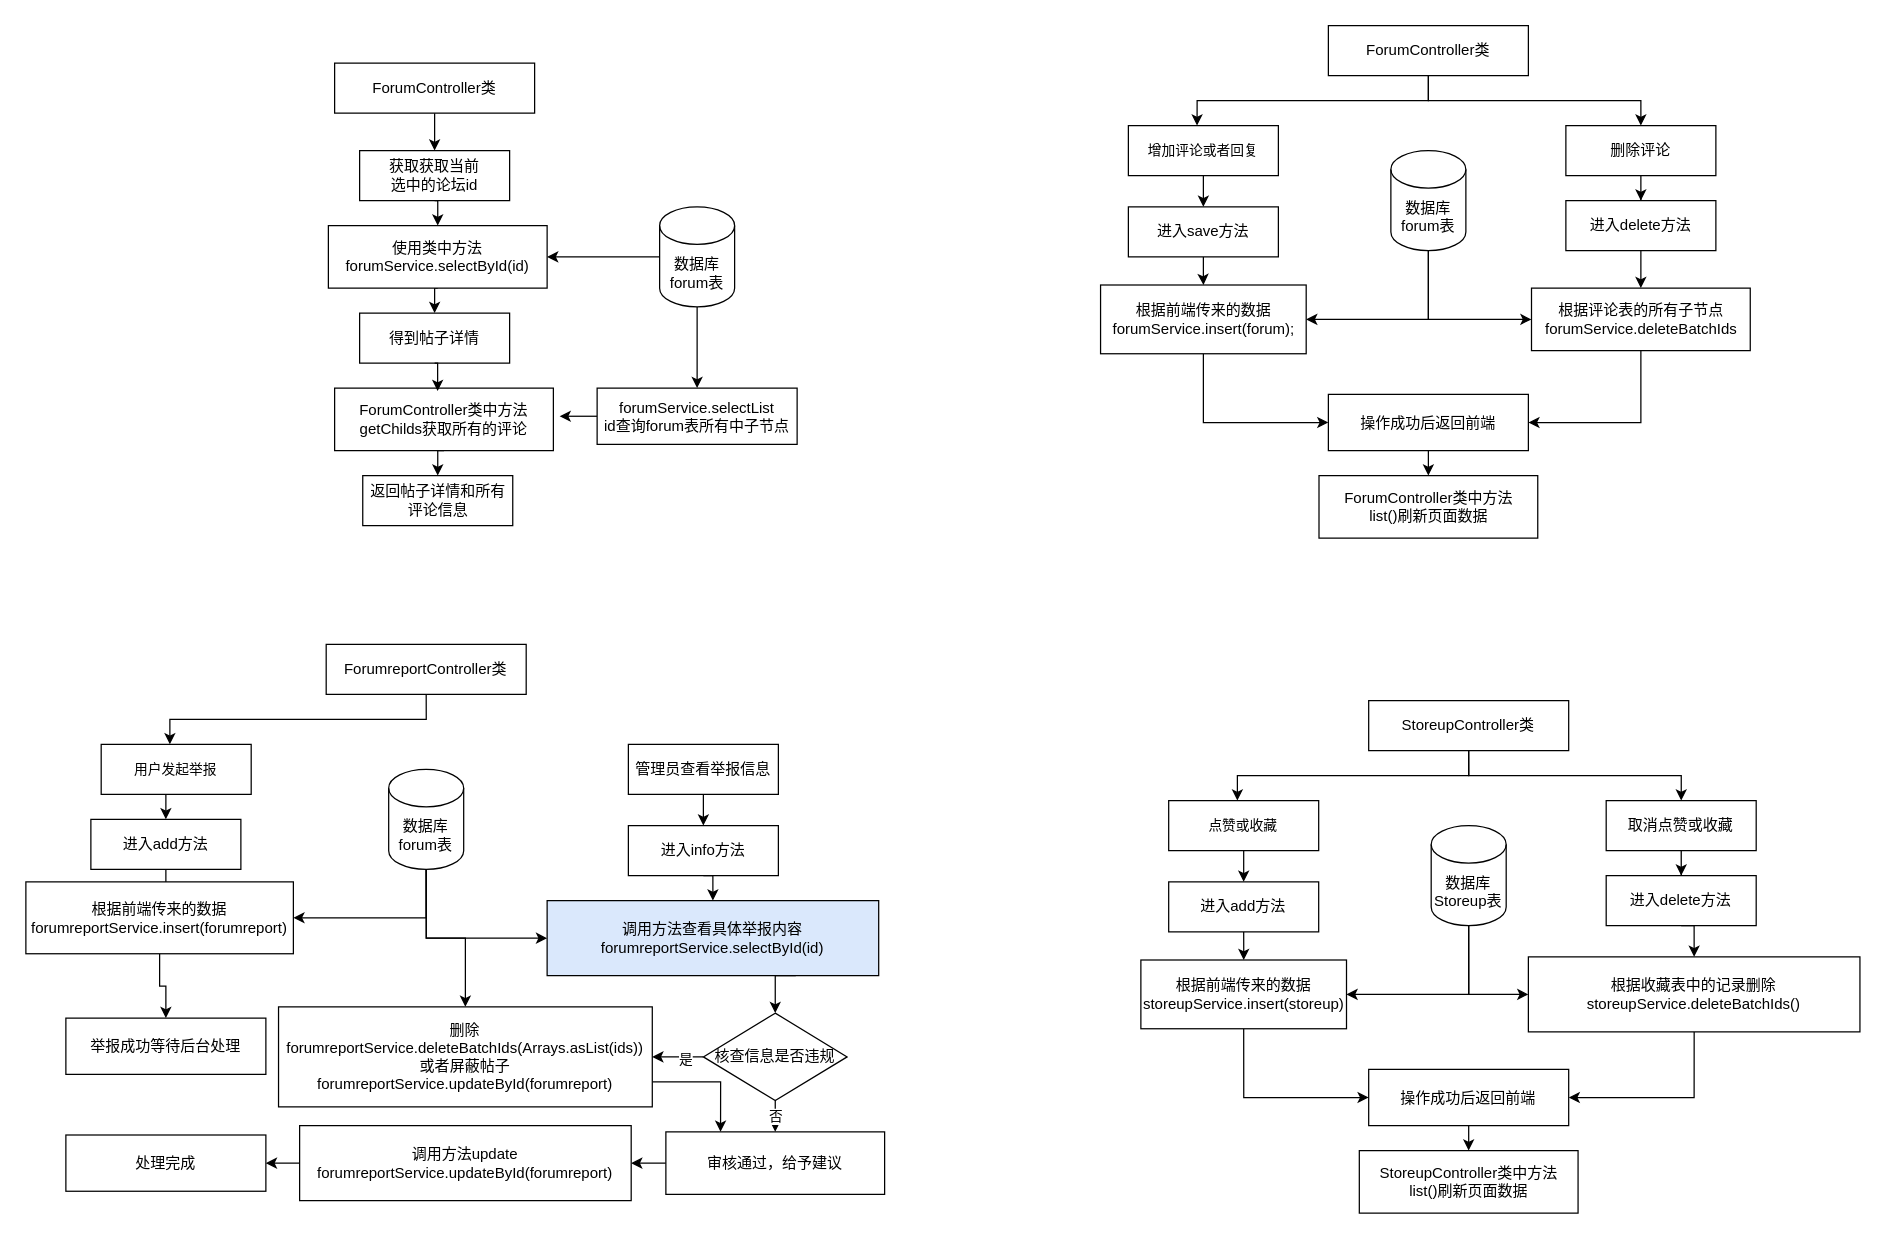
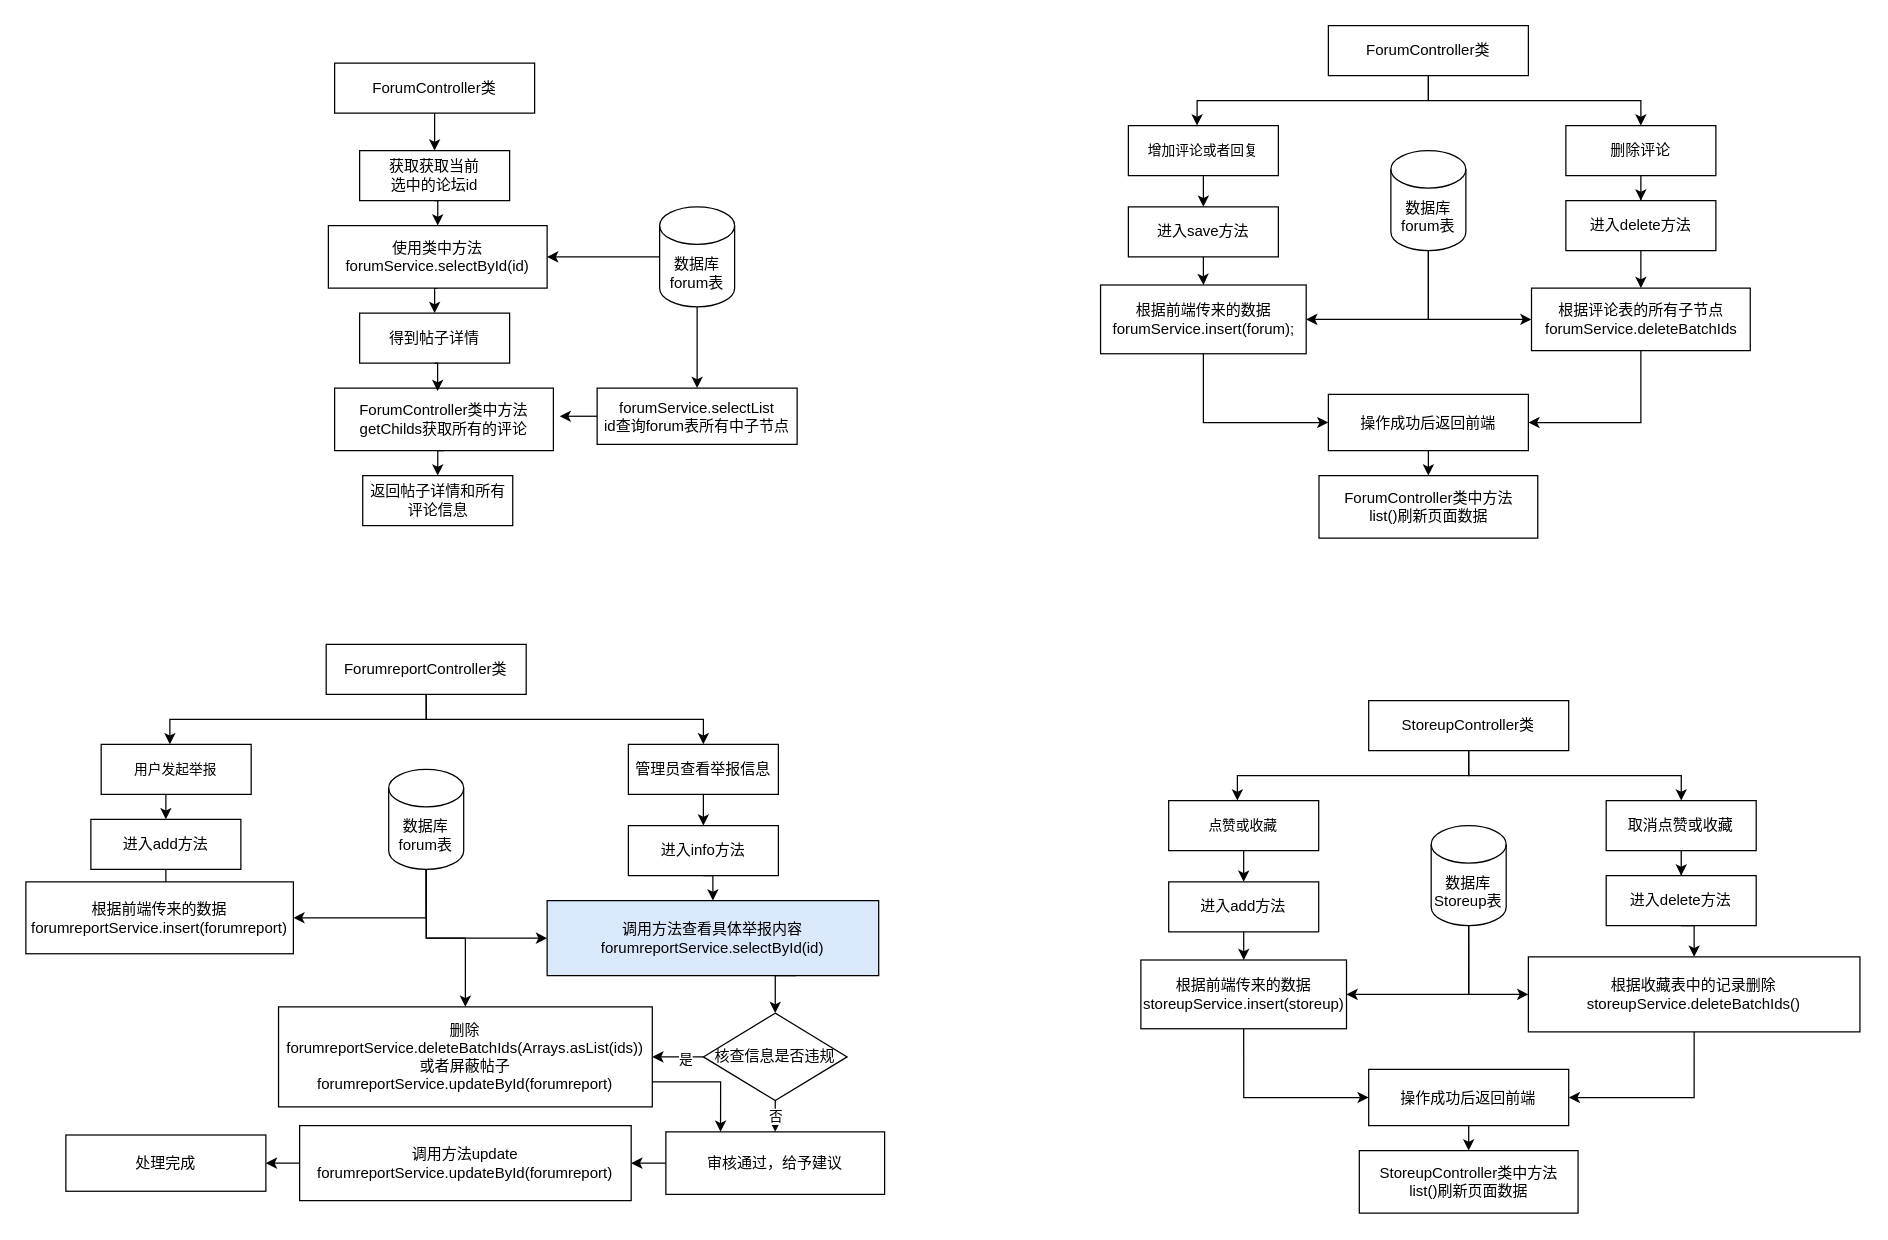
none -> (574, 719)
(159, 985) -> none
(166, 1046) -> none
